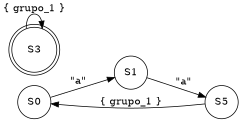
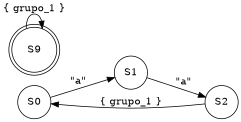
(34, 50) -> (34, 50)
(222, 102) -> (222, 102)
